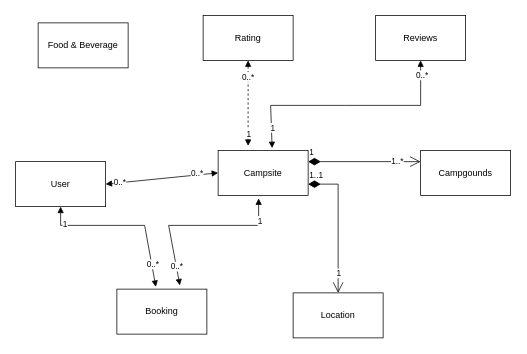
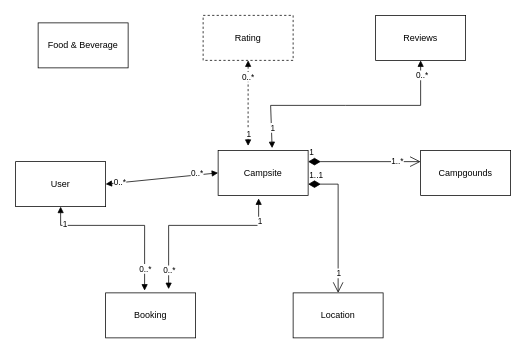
(248, 38) -> (248, 38)
(162, 312) -> (150, 315)
